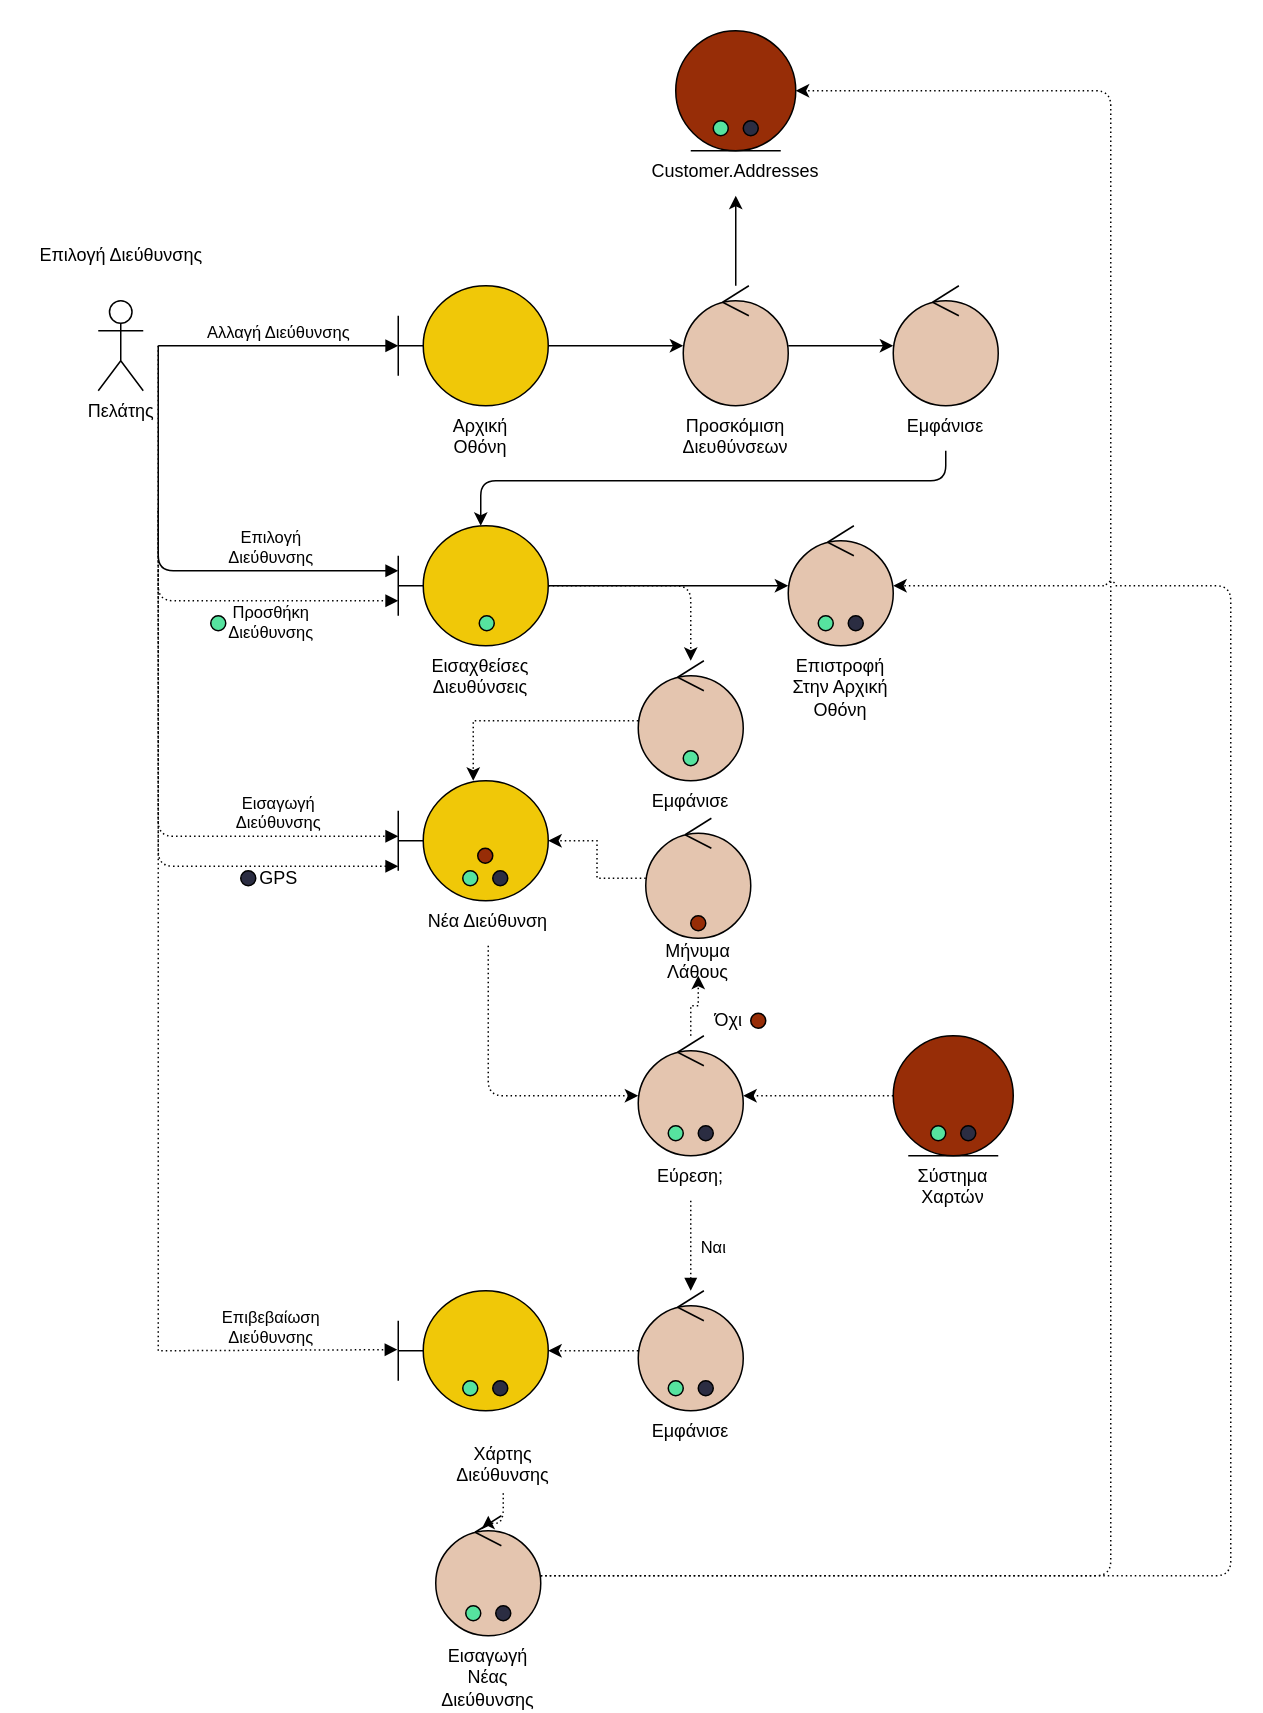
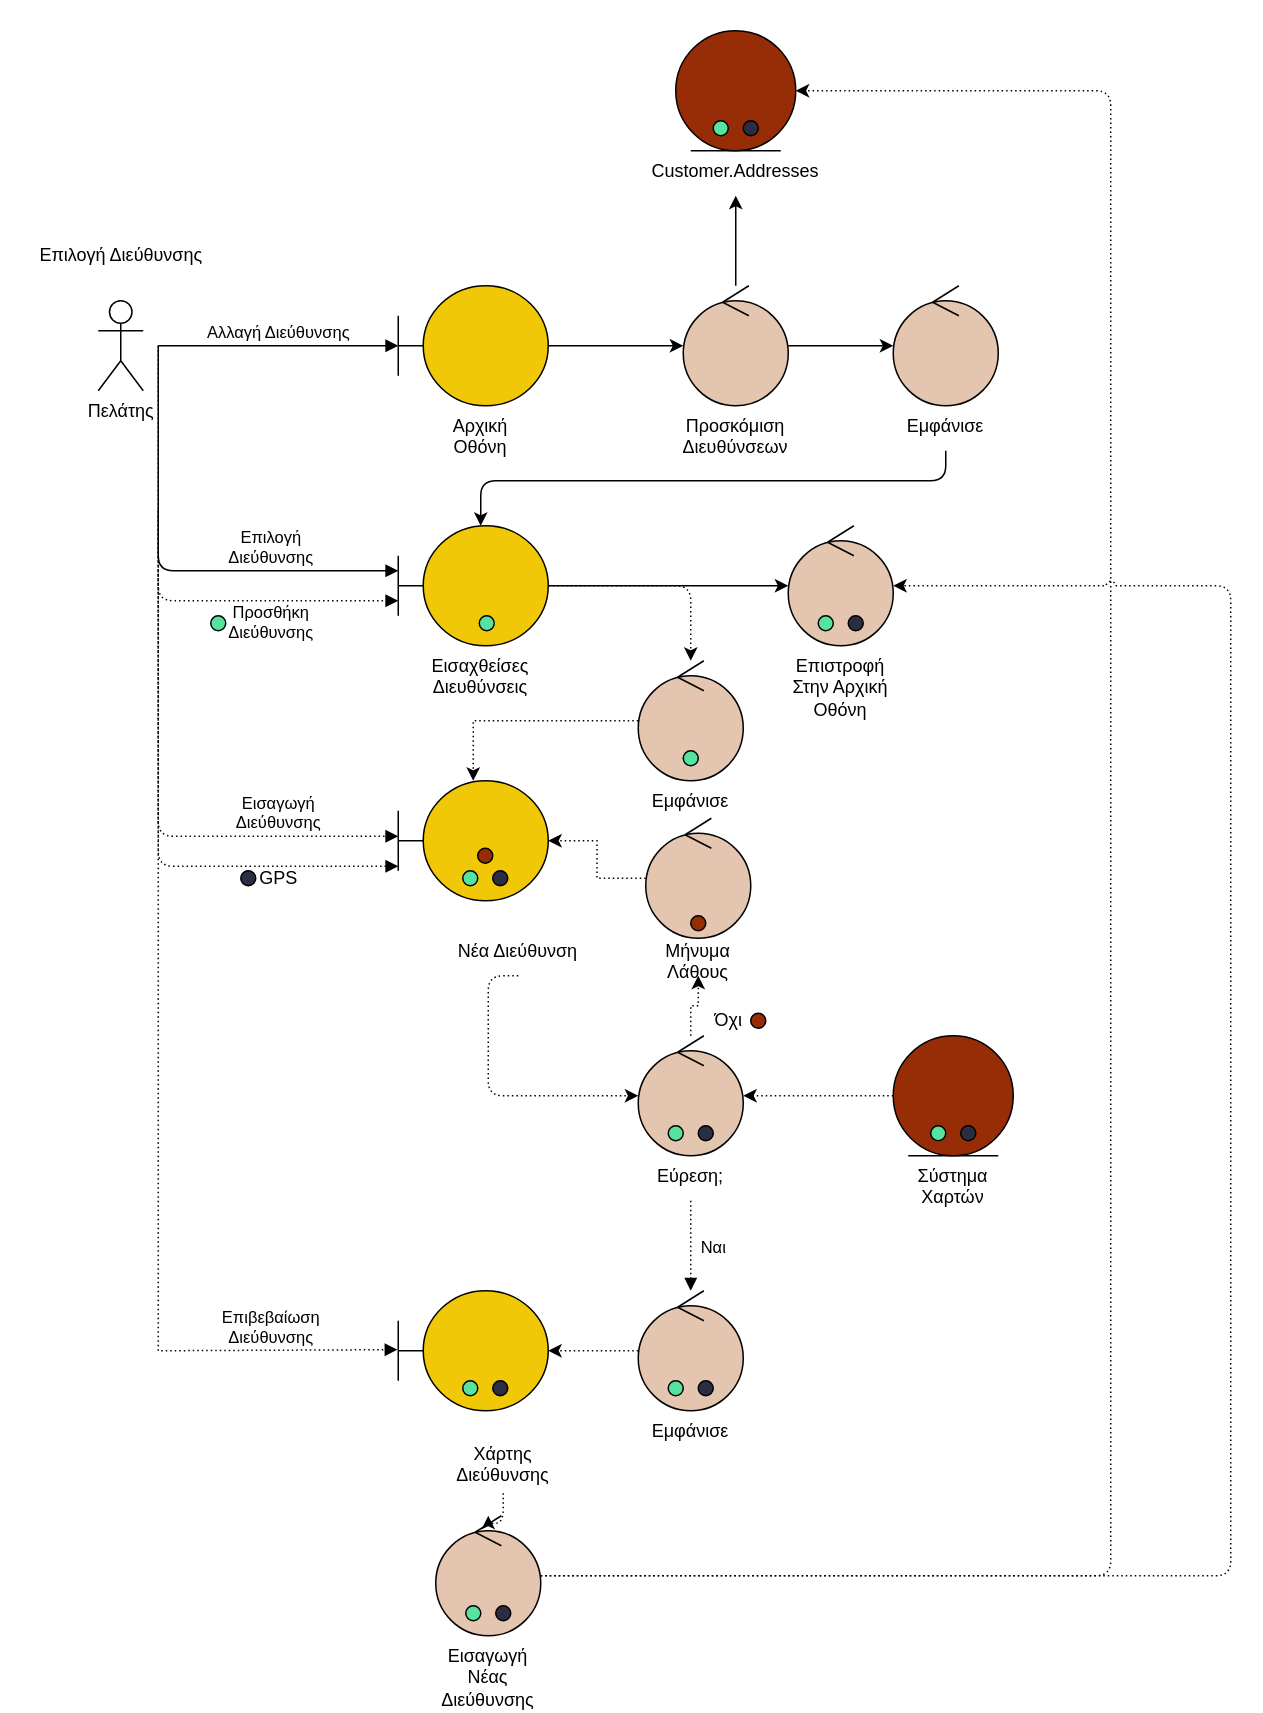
(488, 923) -> (518, 953)
